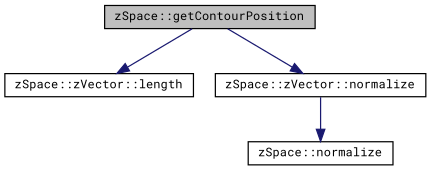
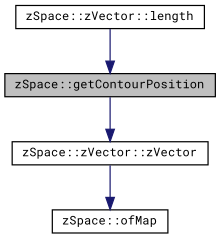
(160, 48) -> (110, 45)
(321, 85) -> (110, 153)
(321, 153) -> (110, 221)
